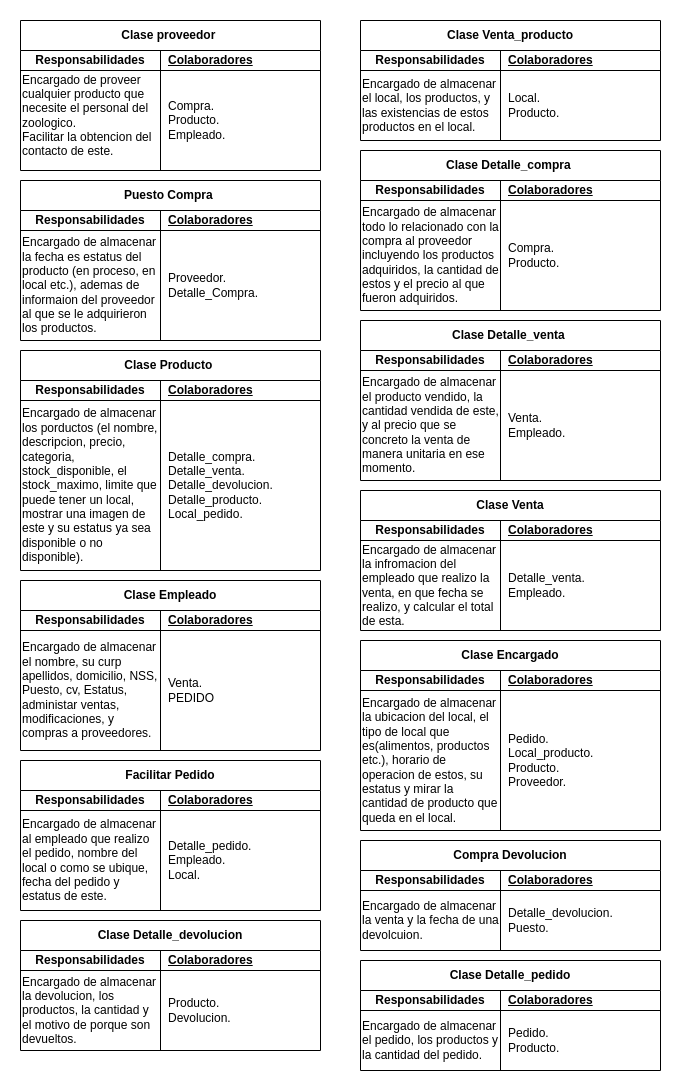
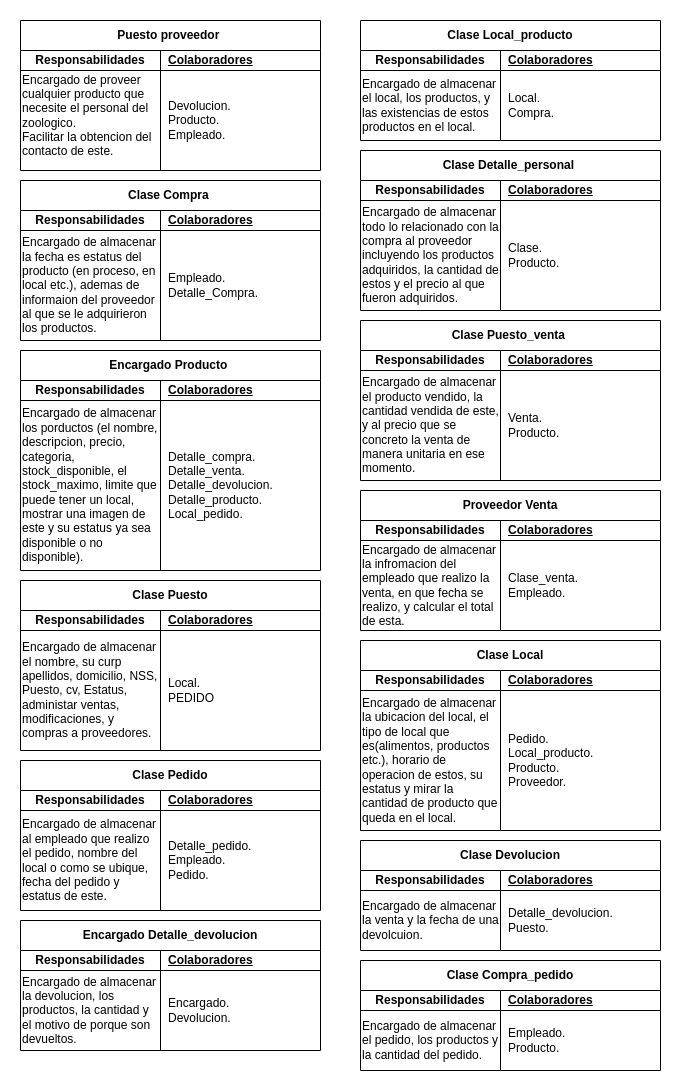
(171, 36) -> (171, 36)
(511, 36) -> (511, 36)
(537, 106) -> (530, 106)
(197, 121) -> (201, 121)
(511, 166) -> (511, 166)
(171, 196) -> (171, 196)
(537, 256) -> (537, 256)
(214, 286) -> (214, 286)
(511, 336) -> (511, 336)
(171, 366) -> (171, 366)
(536, 426) -> (537, 426)
(511, 506) -> (511, 506)
(551, 586) -> (546, 586)
(171, 596) -> (171, 596)
(511, 656) -> (511, 656)
(189, 691) -> (189, 691)
(171, 776) -> (171, 776)
(511, 856) -> (511, 856)
(213, 861) -> (213, 861)
(171, 936) -> (171, 936)
(511, 976) -> (511, 976)
(201, 1011) -> (201, 1011)
(537, 1041) -> (537, 1041)
